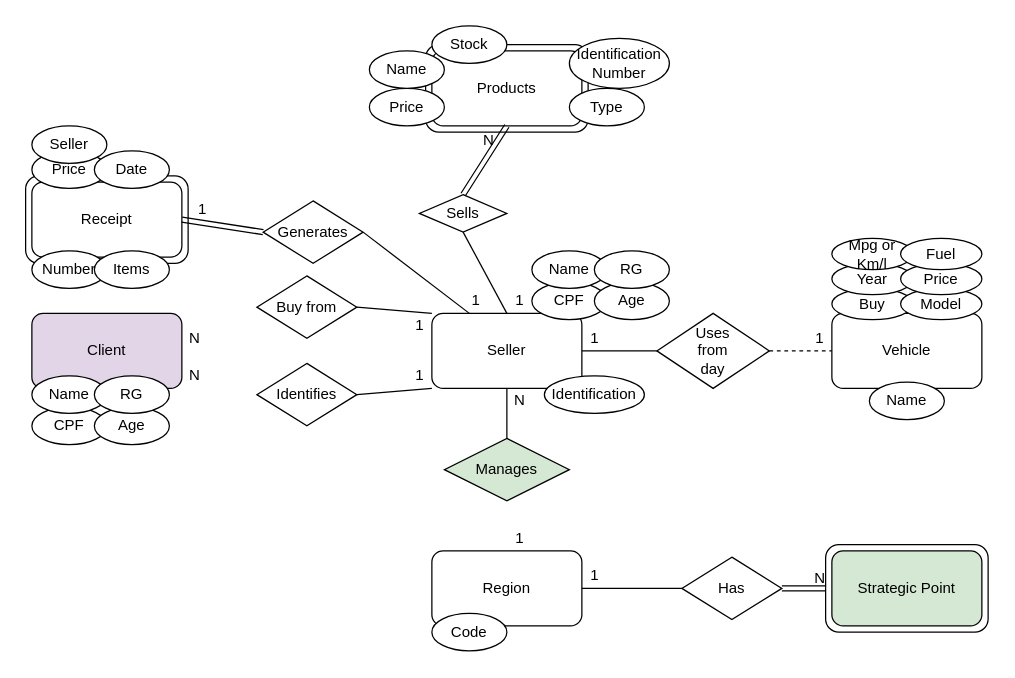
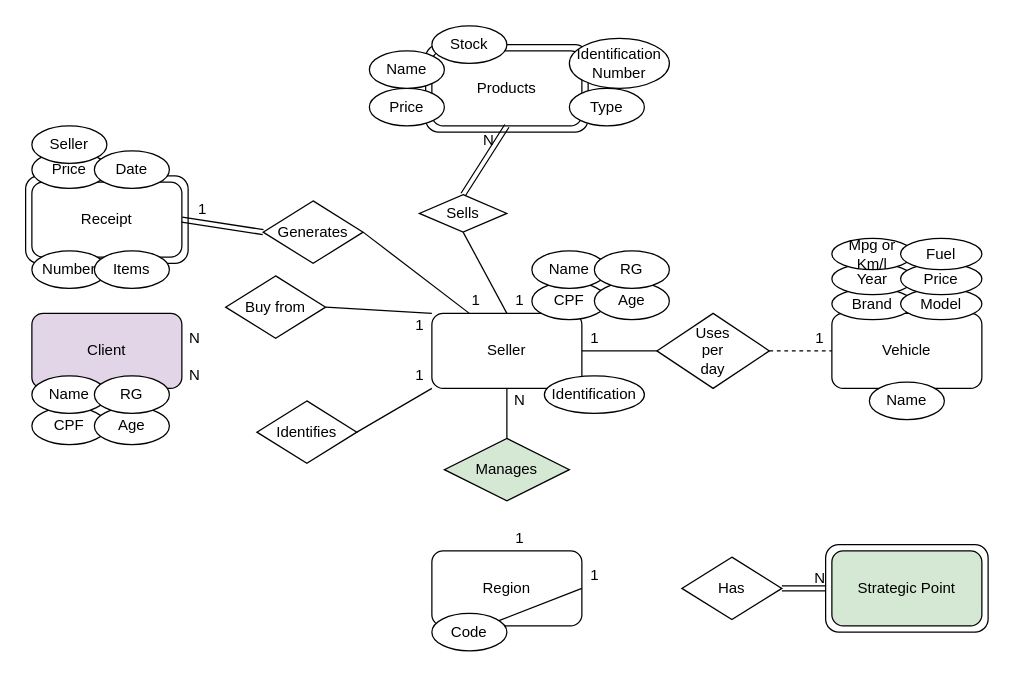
(873, 304) -> (873, 304)
(307, 307) -> (276, 307)
(713, 351) -> (713, 351)
(307, 394) -> (307, 432)
(632, 588) -> (540, 604)
